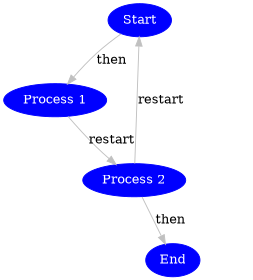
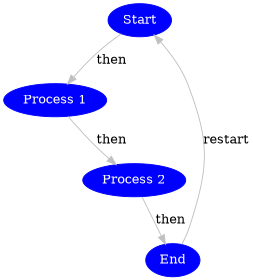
(137, 105) -> (203, 140)
(112, 140) -> (112, 140)
